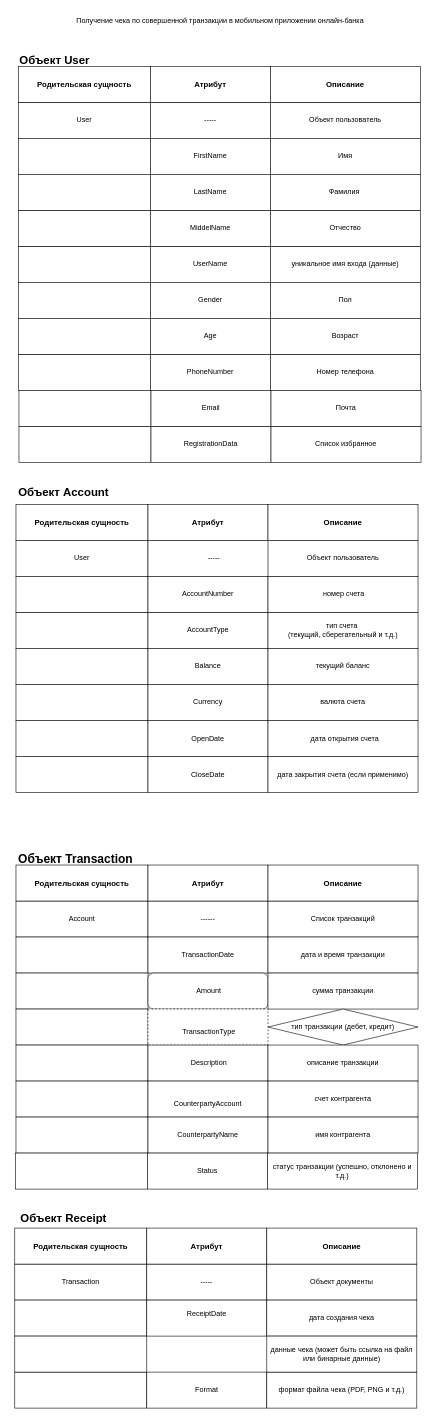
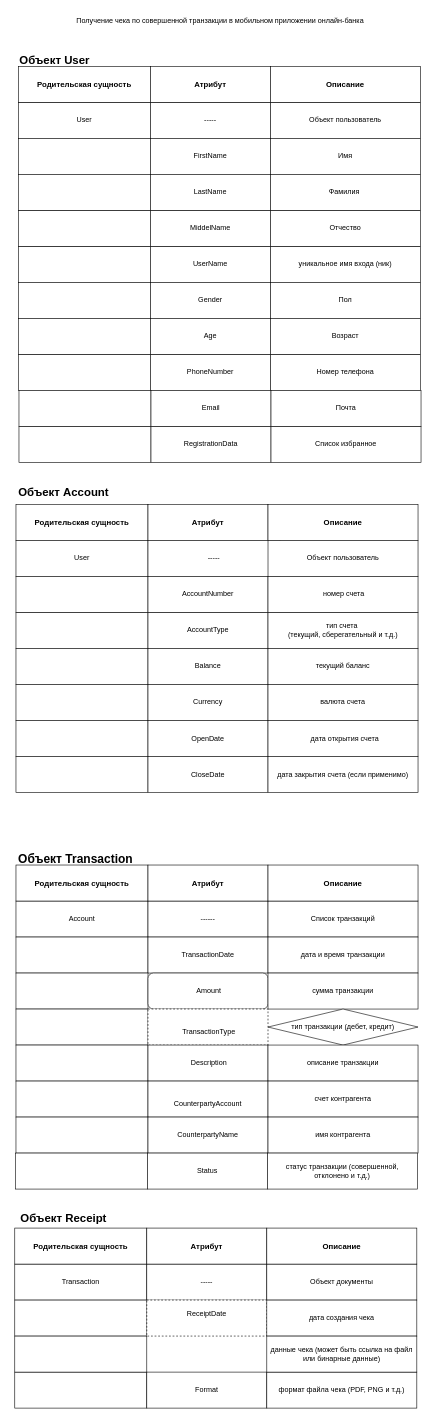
(345, 264) -> (345, 264)
(342, 1171) -> (342, 1171)
(207, 1318) -> (207, 1318)
